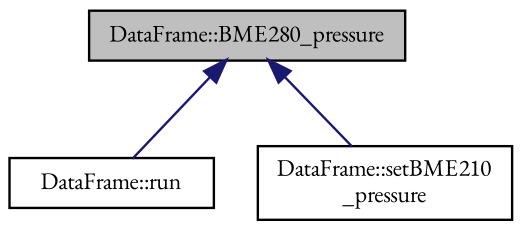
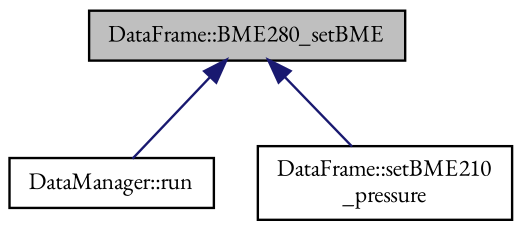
(247, 36) -> (247, 36)
(112, 183) -> (112, 183)
